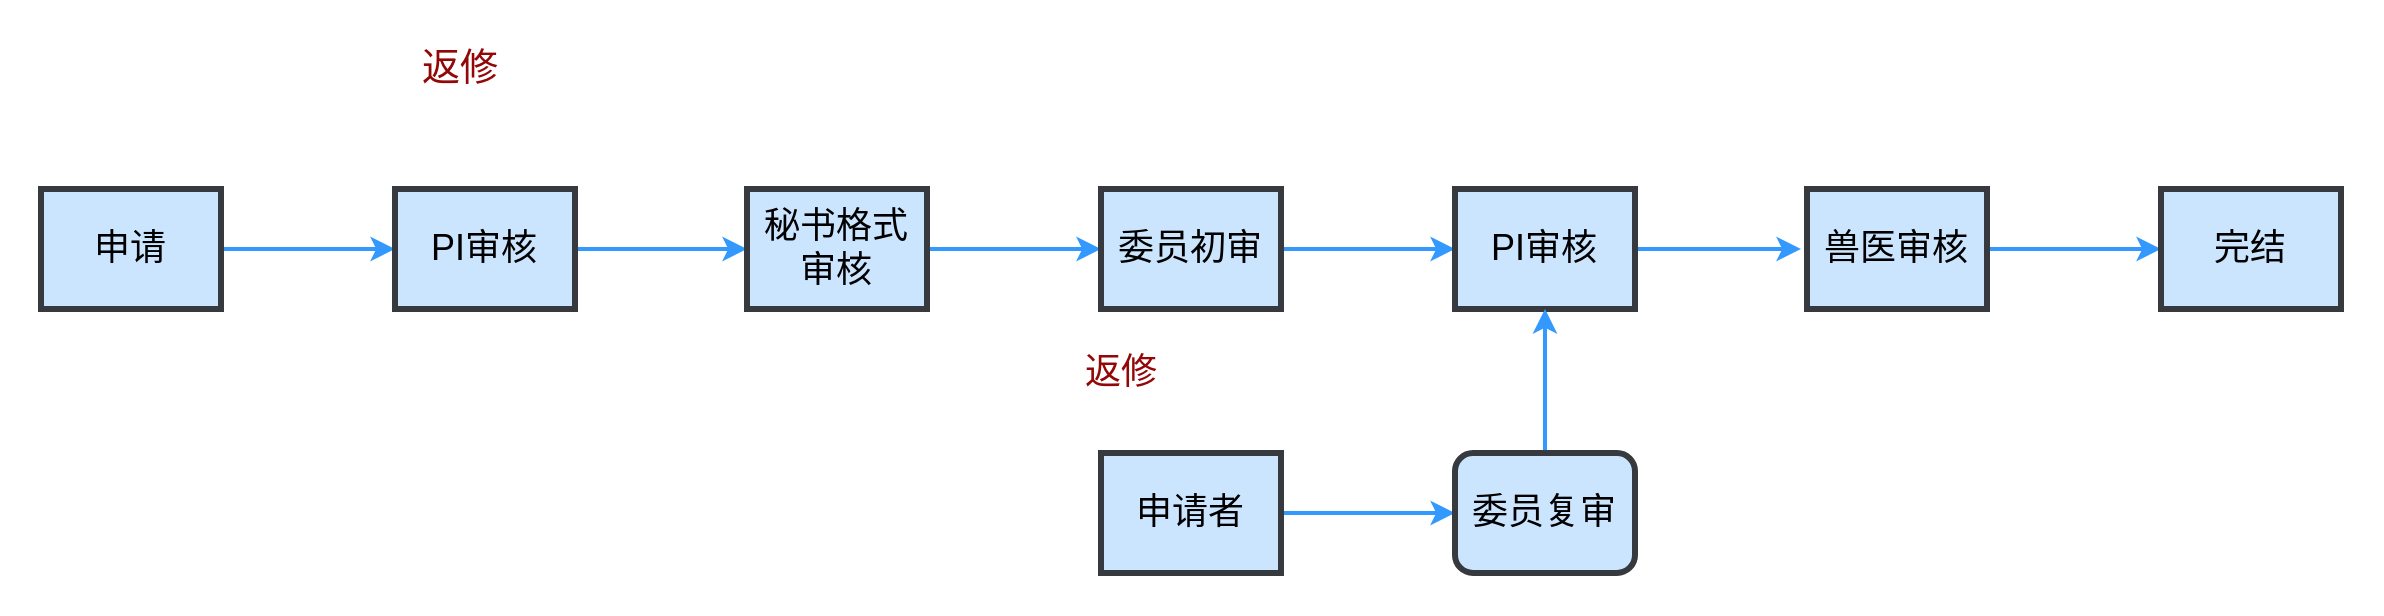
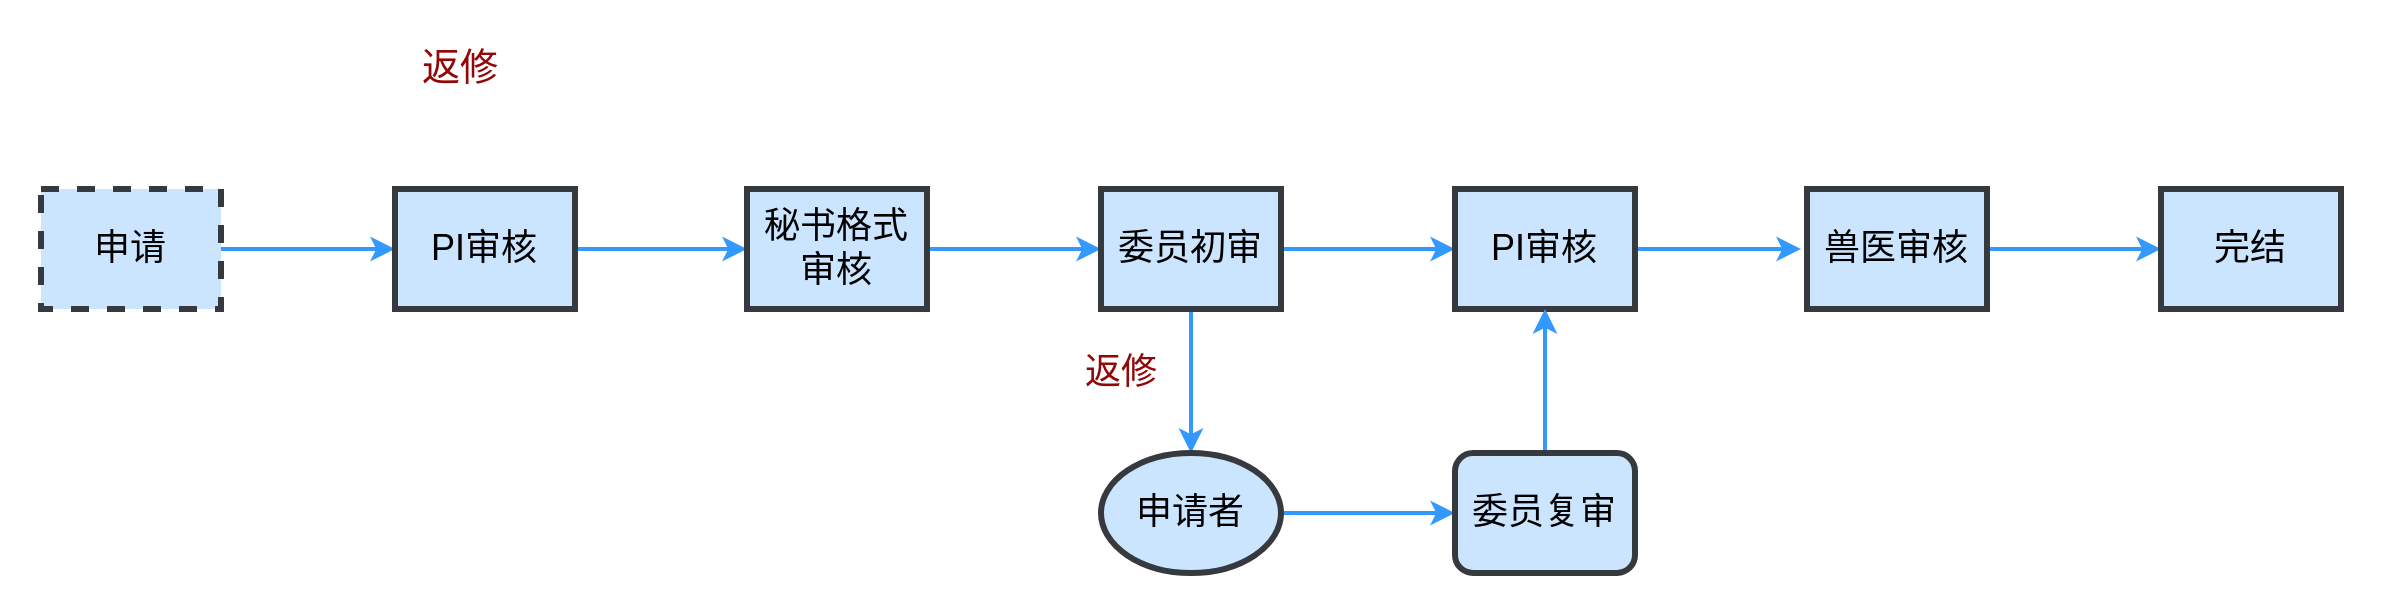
(131, 249) -> (131, 249)
none -> (1191, 373)
(1191, 513) -> (1191, 513)
